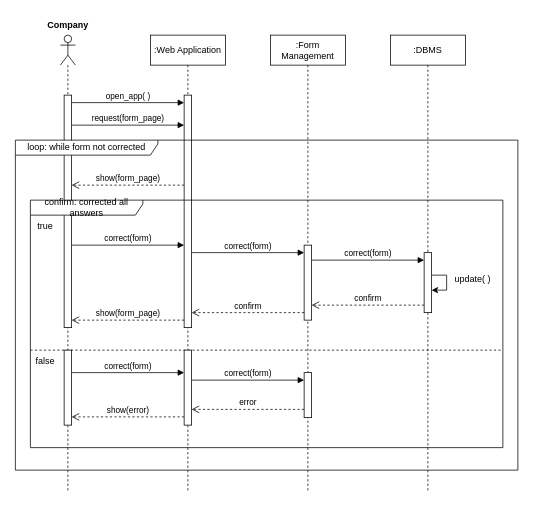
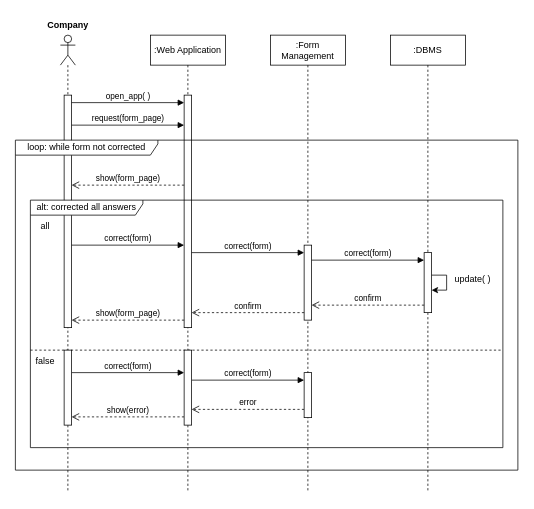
(87, 207) -> (87, 207)
(45, 226) -> (45, 226)
